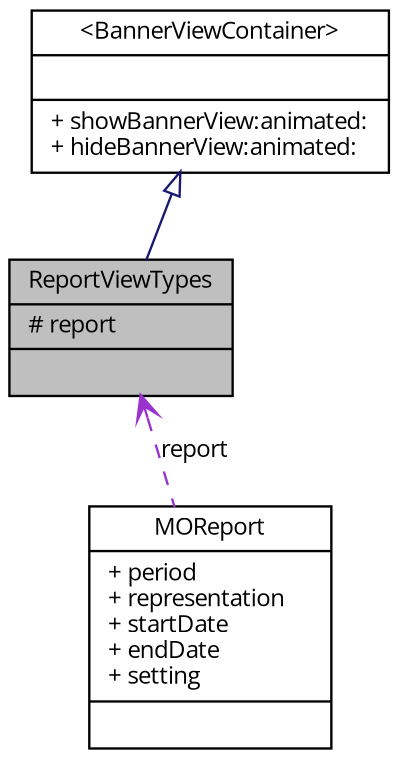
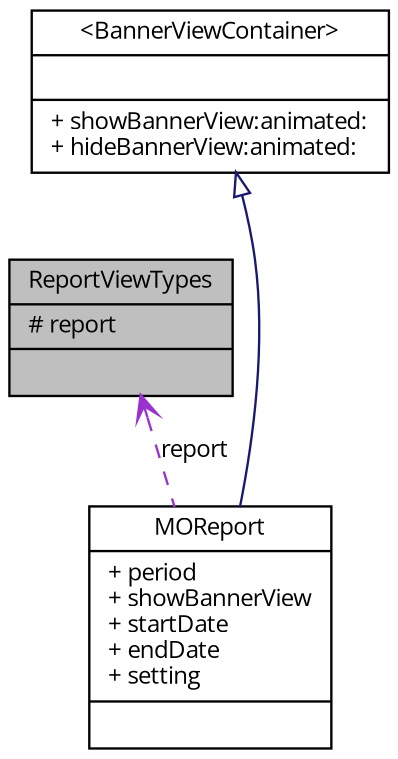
(159, 227) -> (259, 351)
(197, 599) -> (210, 599)
